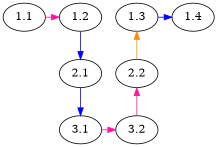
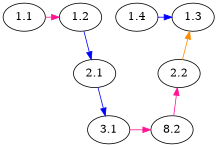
(161, 17) -> (161, 17)
(137, 130) -> (172, 130)
